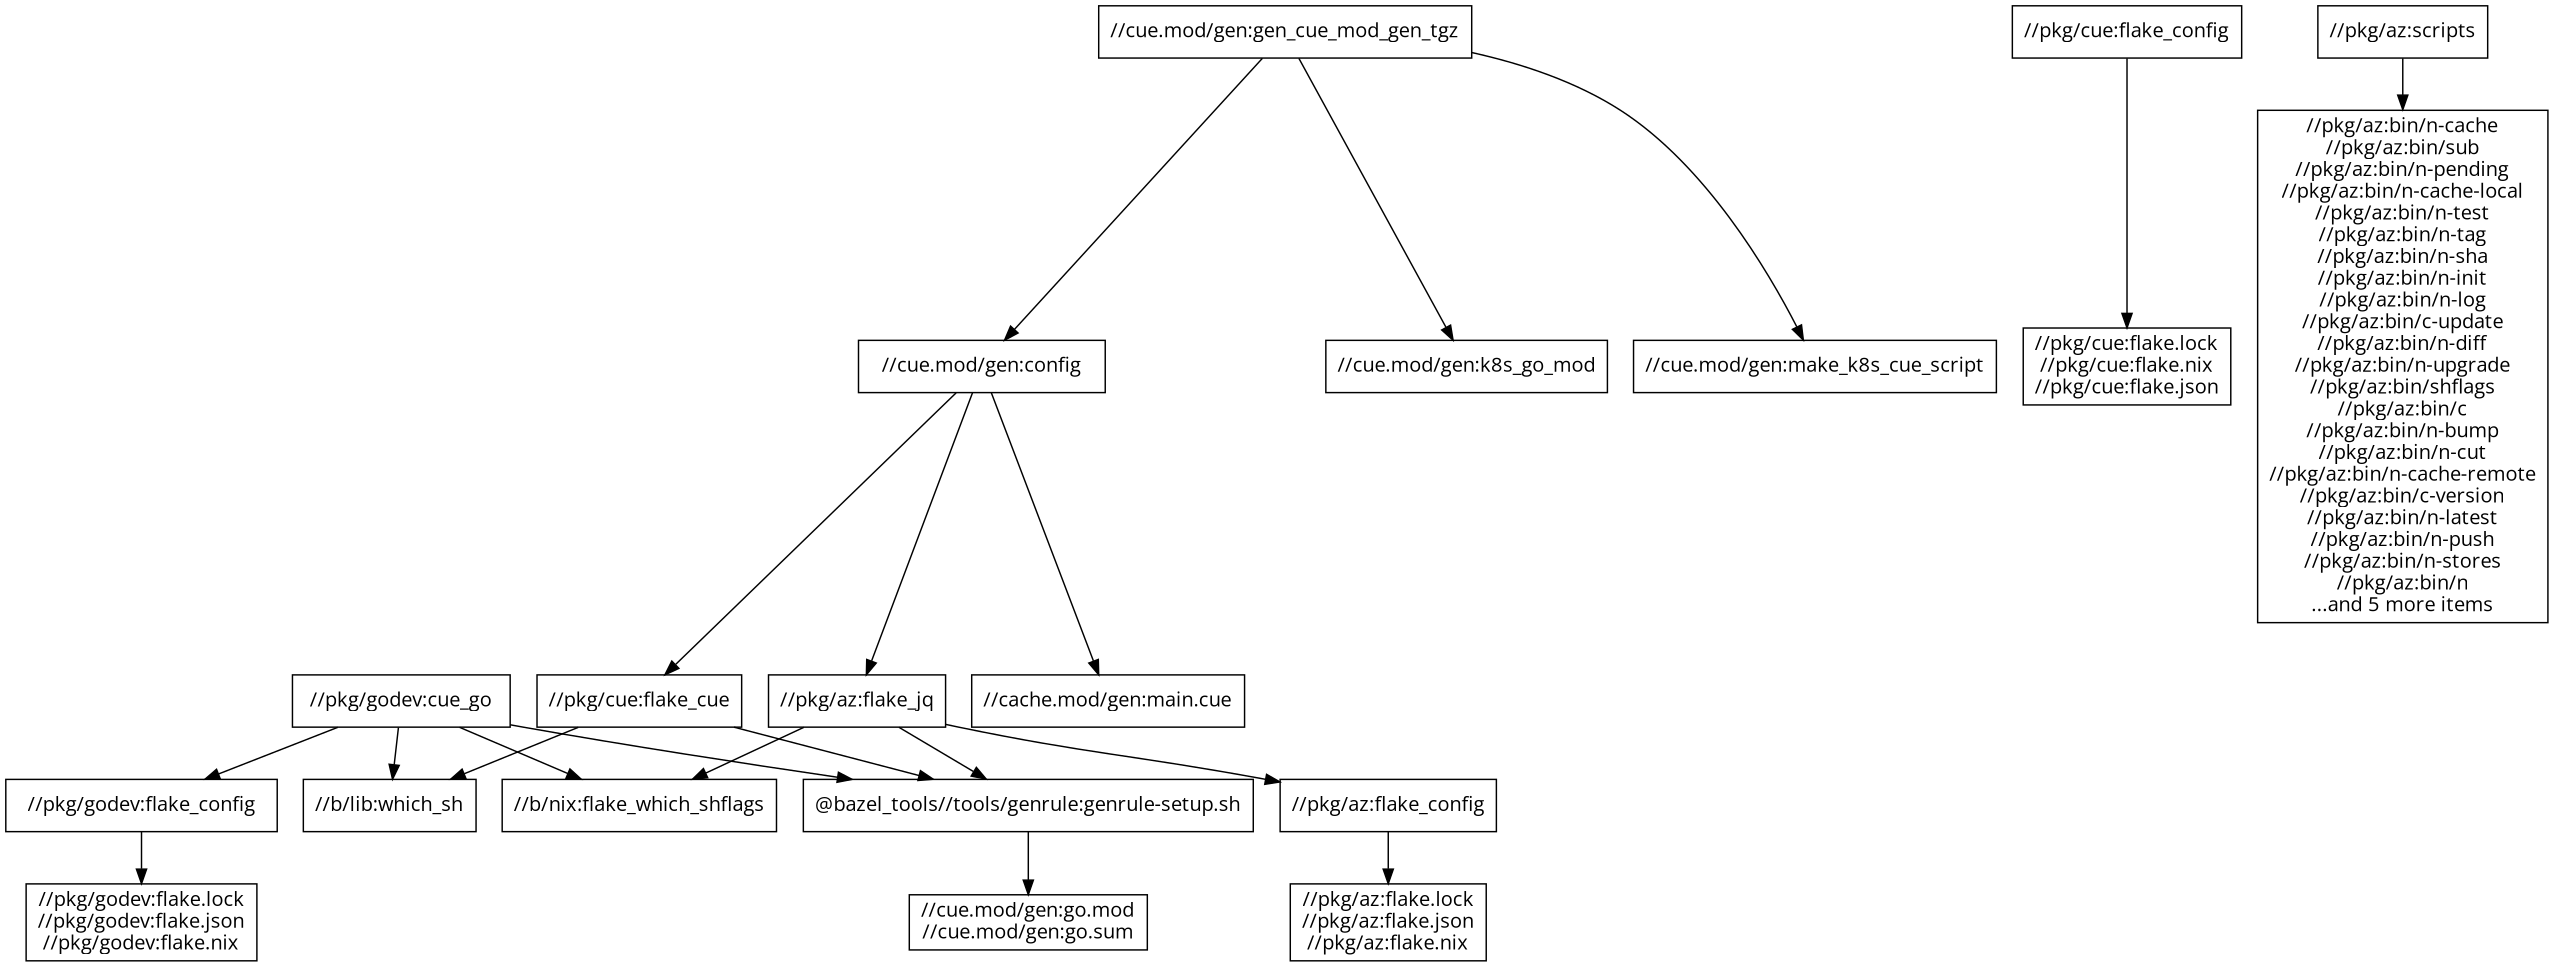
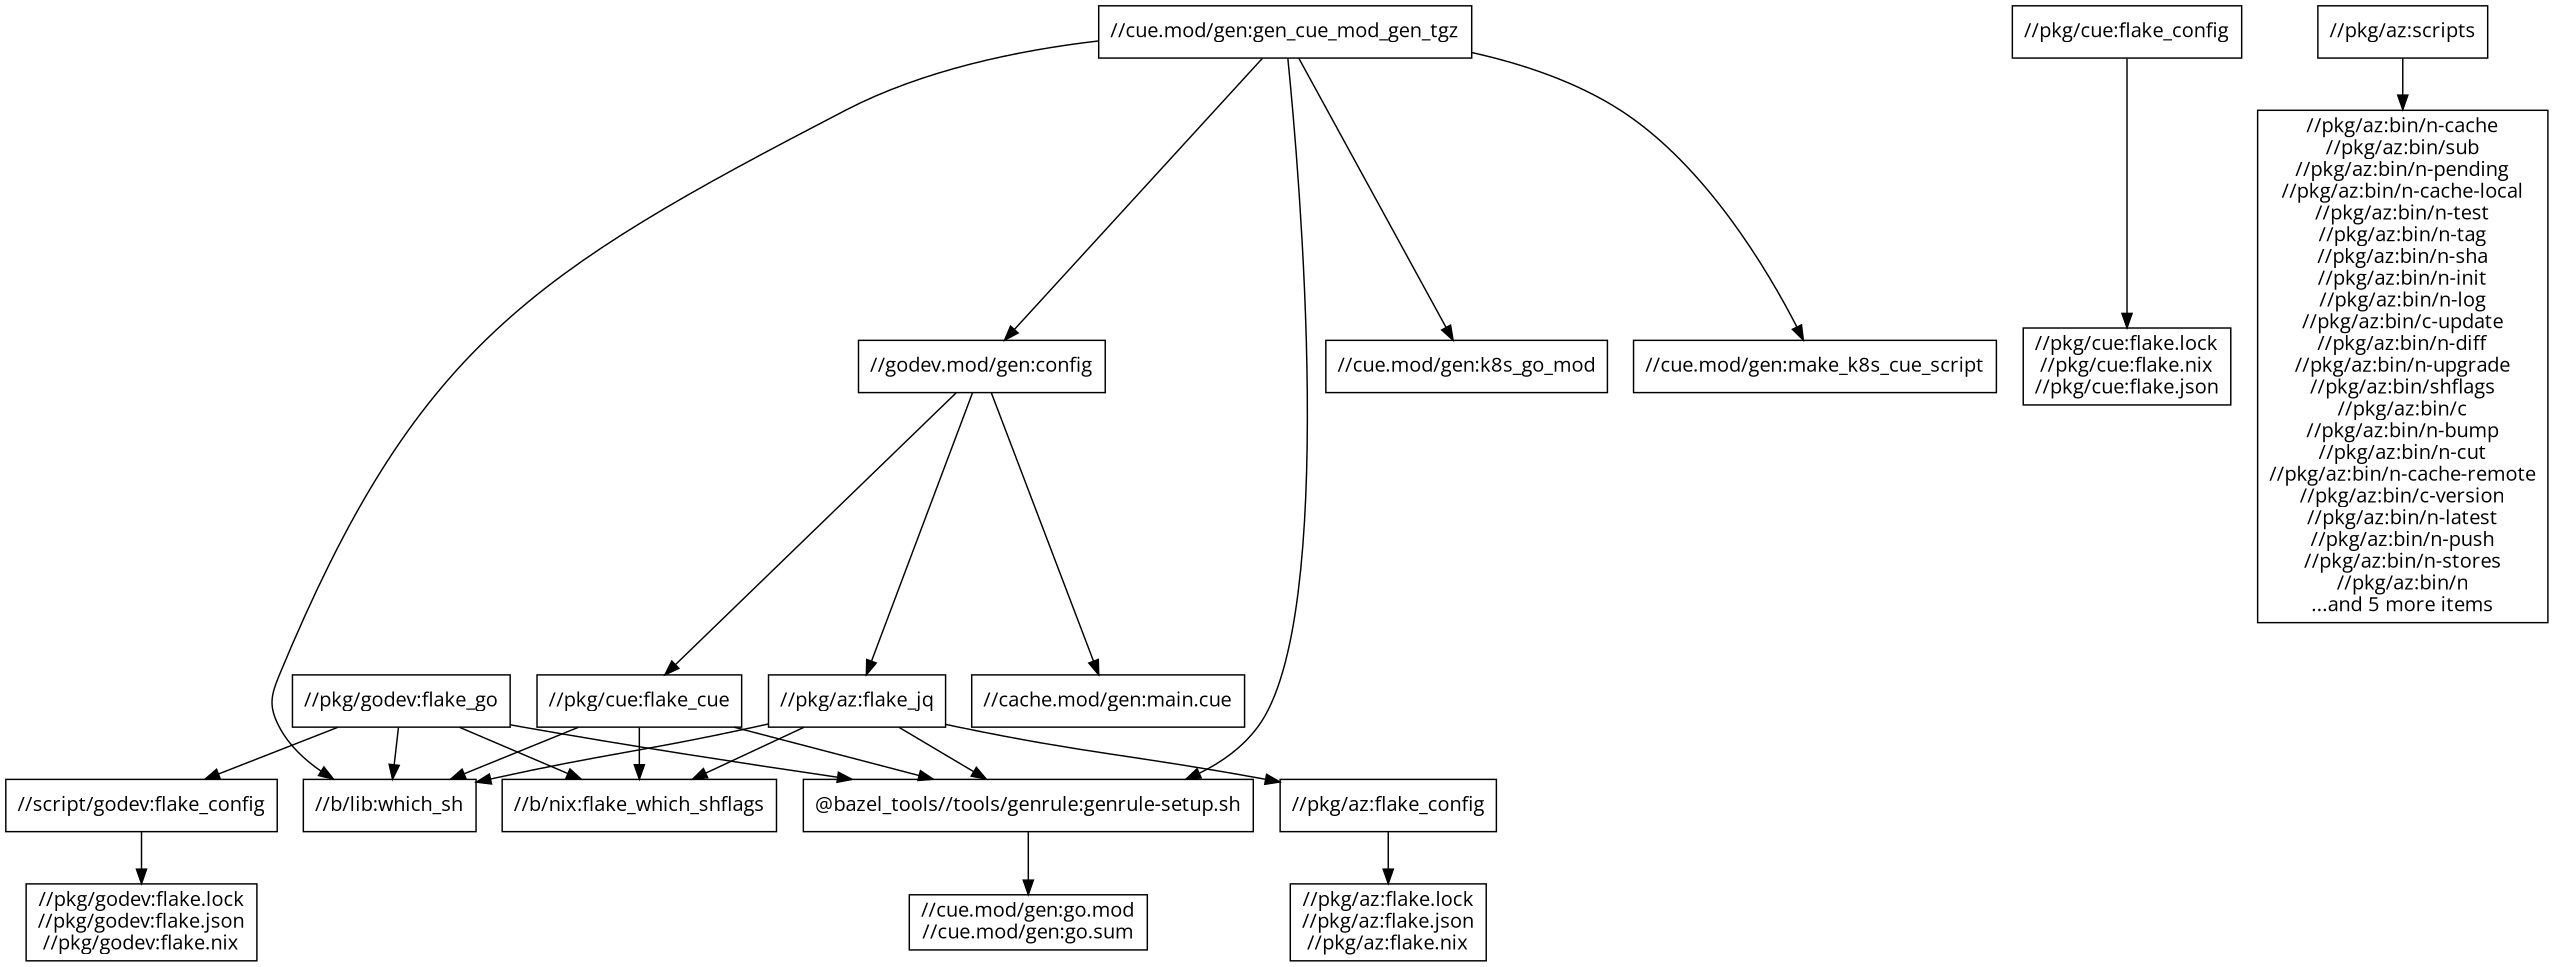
none -> (554, 282)
(982, 366) -> (982, 366)
none -> (1307, 433)
(401, 701) -> (401, 701)
none -> (639, 738)
none -> (616, 754)
(142, 806) -> (142, 806)
